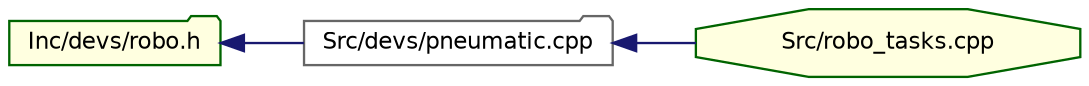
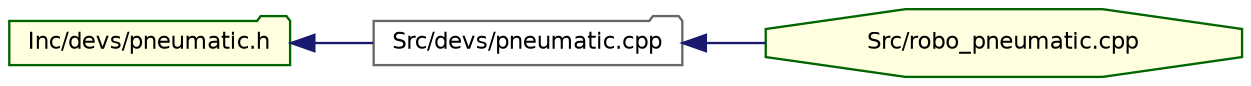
(115, 43) -> (150, 43)
(888, 43) -> (1004, 43)
